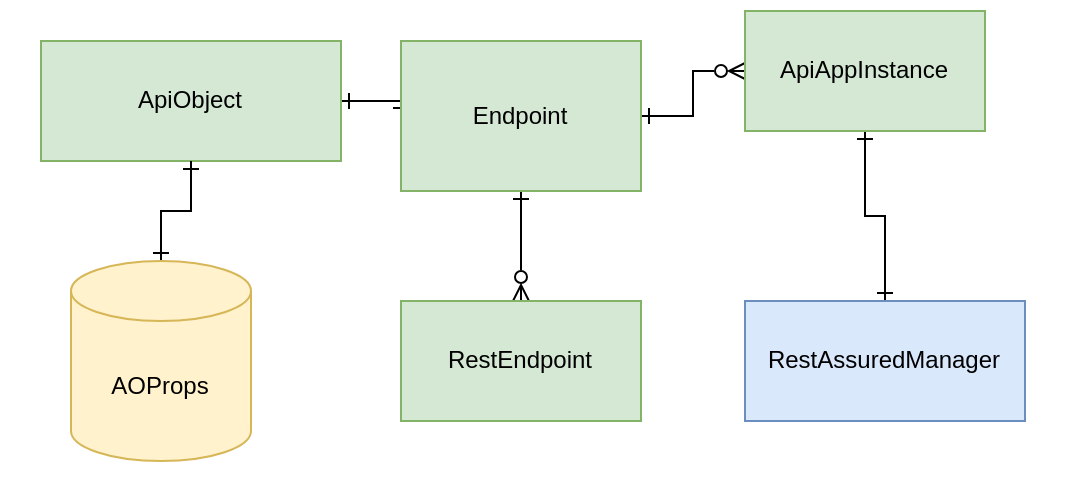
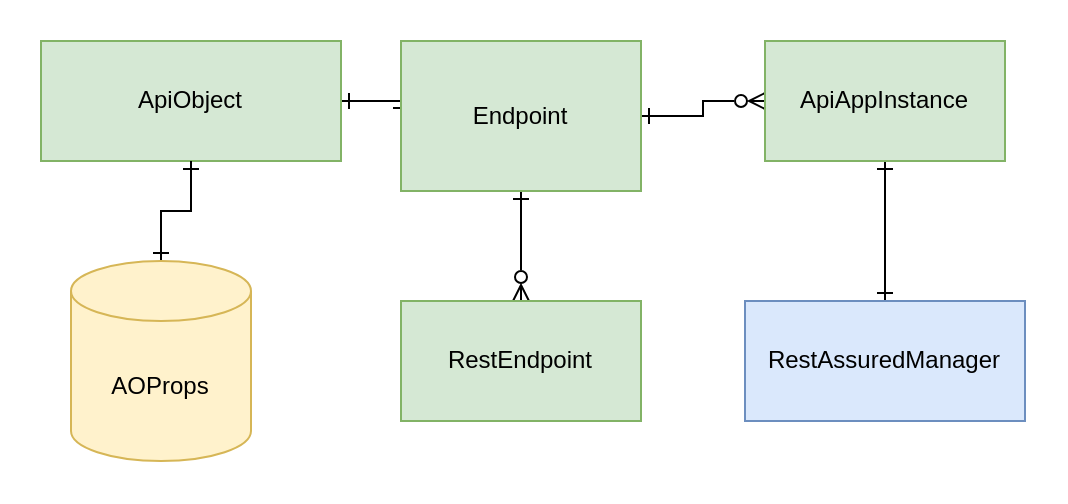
(865, 71) -> (885, 101)
